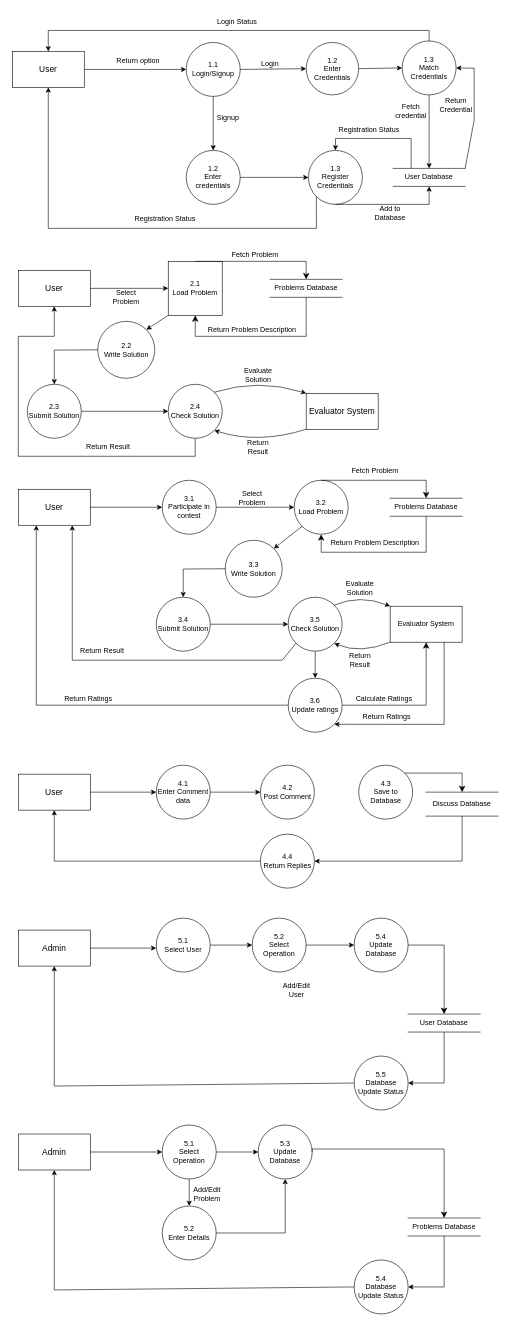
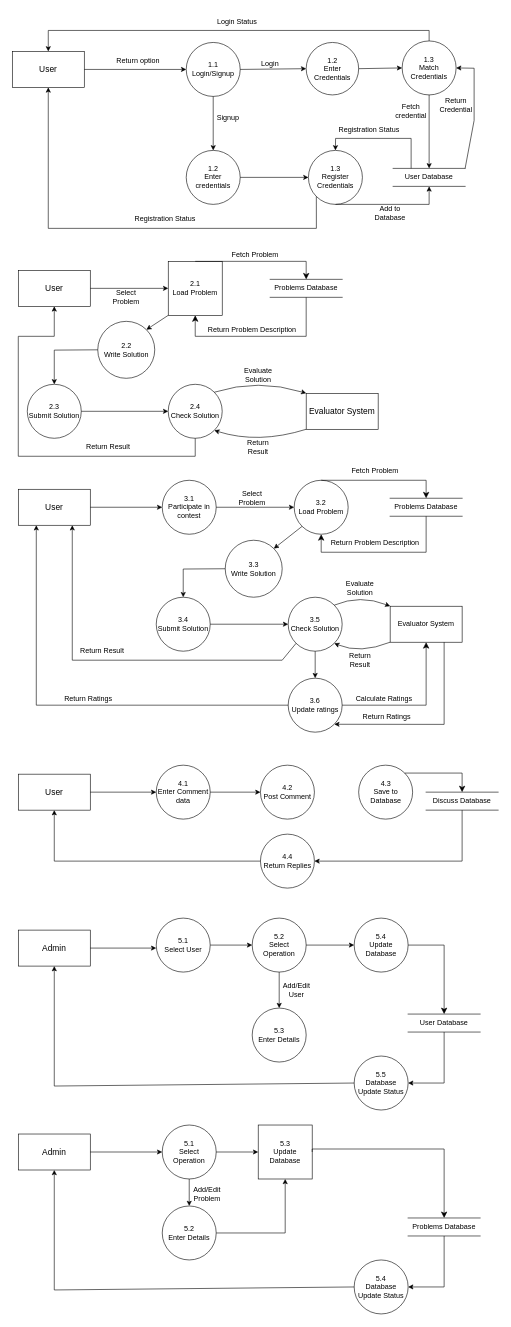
(462, 804) -> (462, 801)
none -> (279, 1002)
none -> (279, 1035)
(285, 1152) -> (285, 1152)
